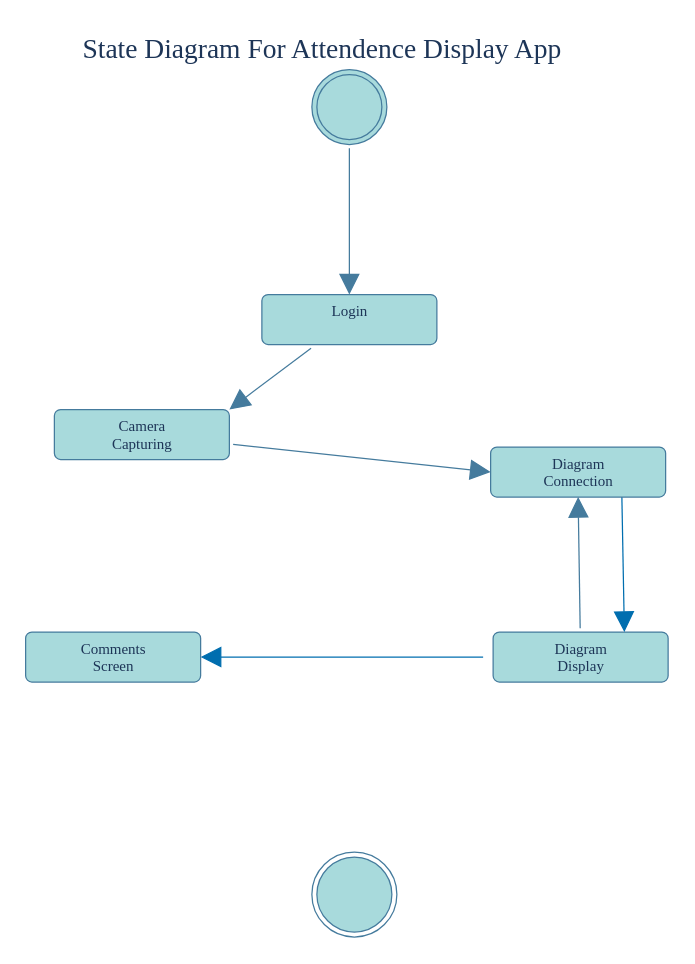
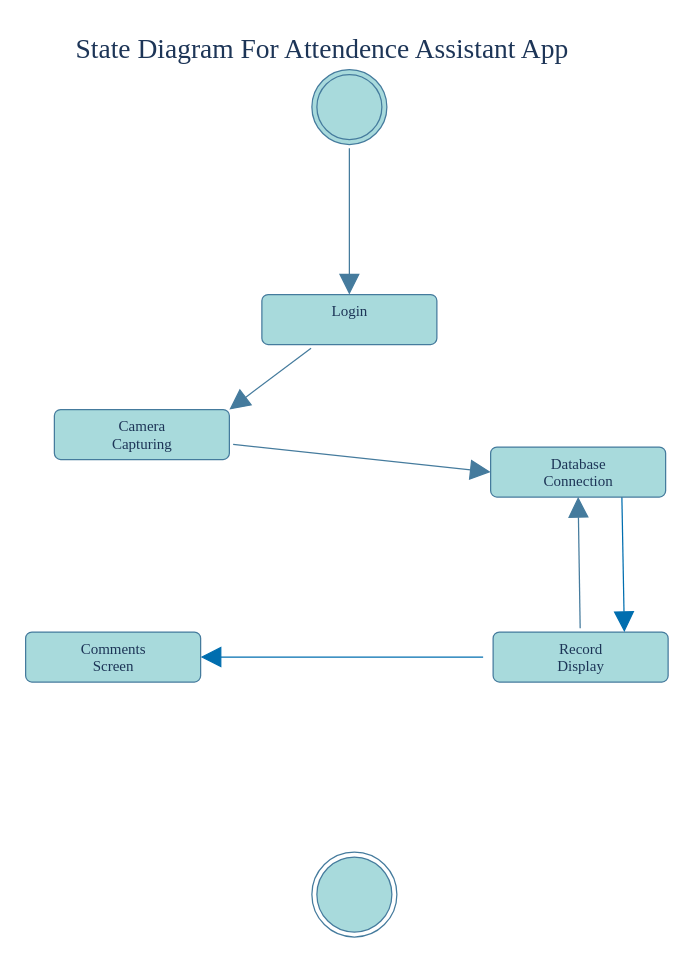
(323, 49) -> (323, 49)
(579, 474) -> (579, 474)
(581, 659) -> (581, 659)
